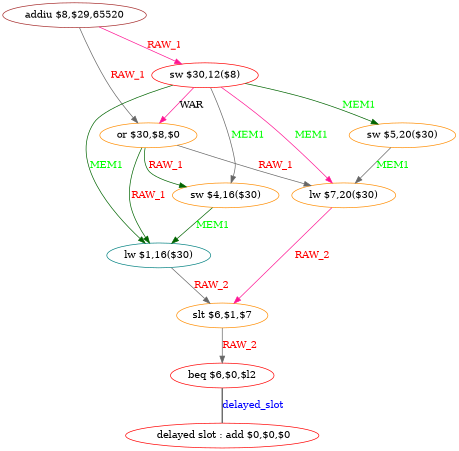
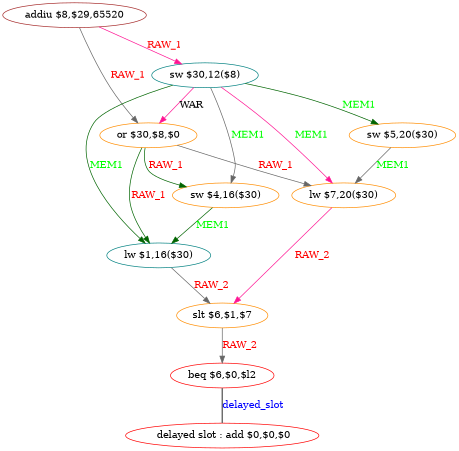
(205, 75) -> (205, 75)
